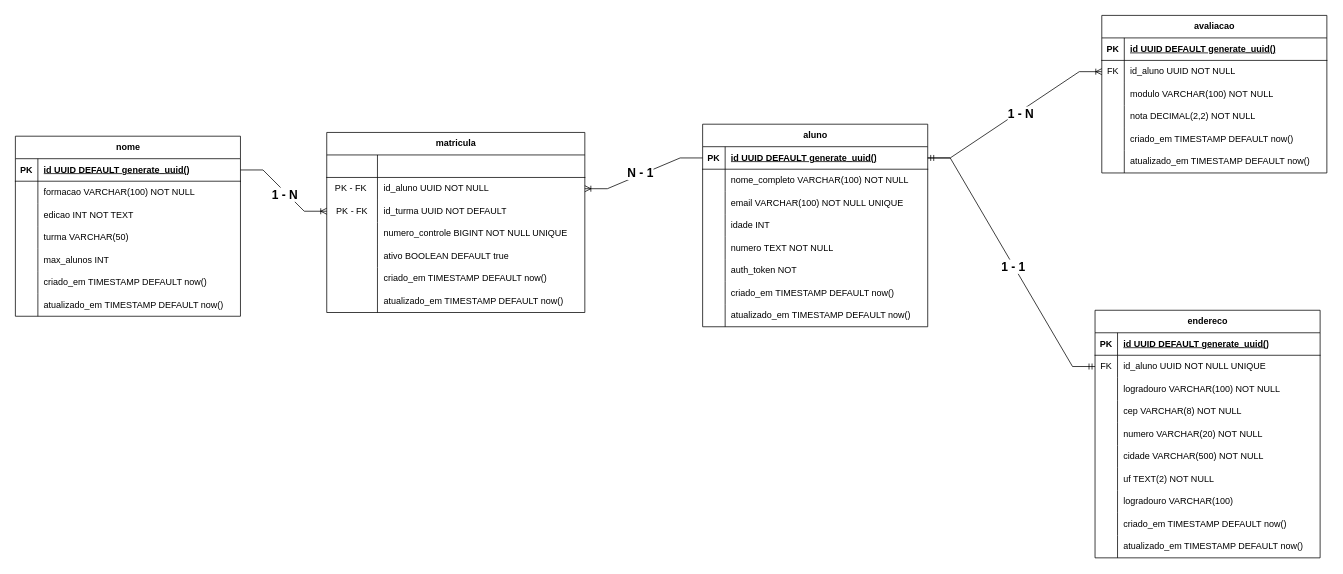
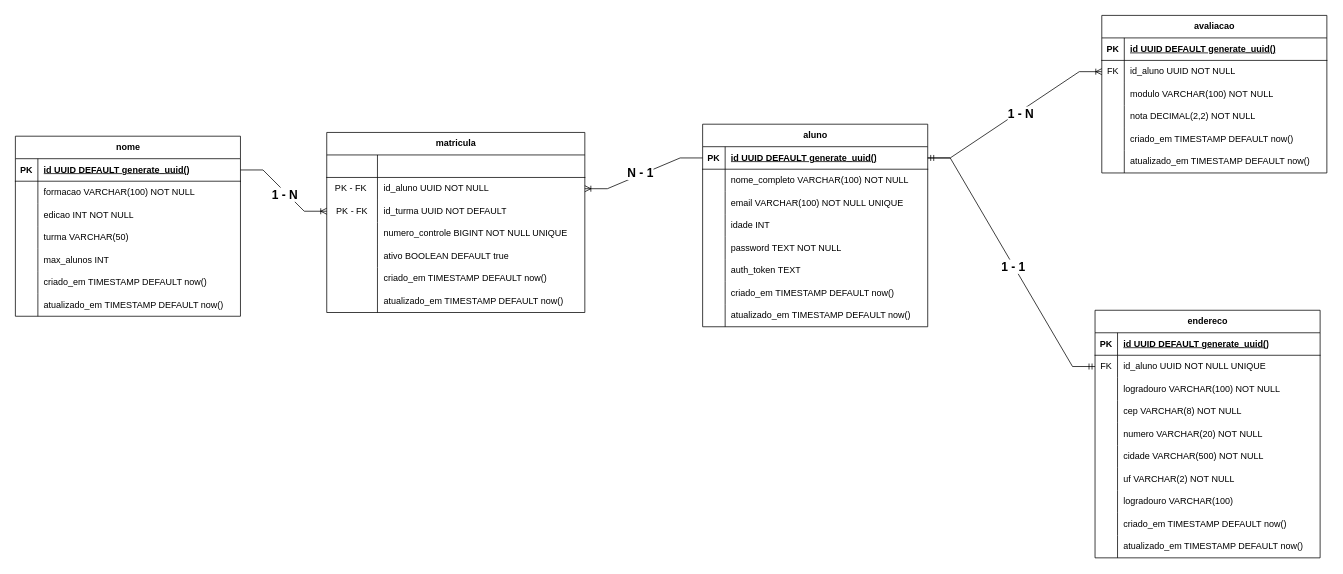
(87, 215) -> (87, 215)
(778, 248) -> (783, 248)
(765, 270) -> (768, 270)
(1167, 479) -> (1175, 479)
